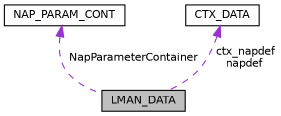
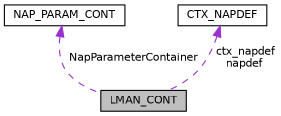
(222, 15) -> (222, 15)
(144, 101) -> (144, 101)
